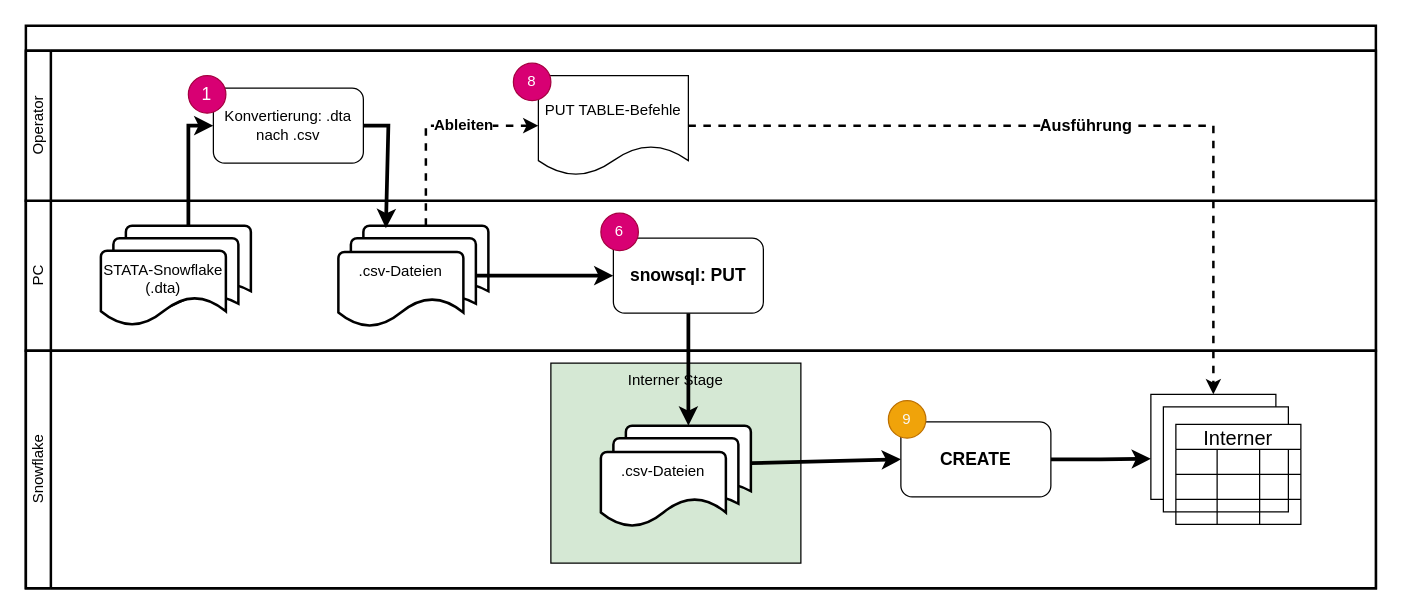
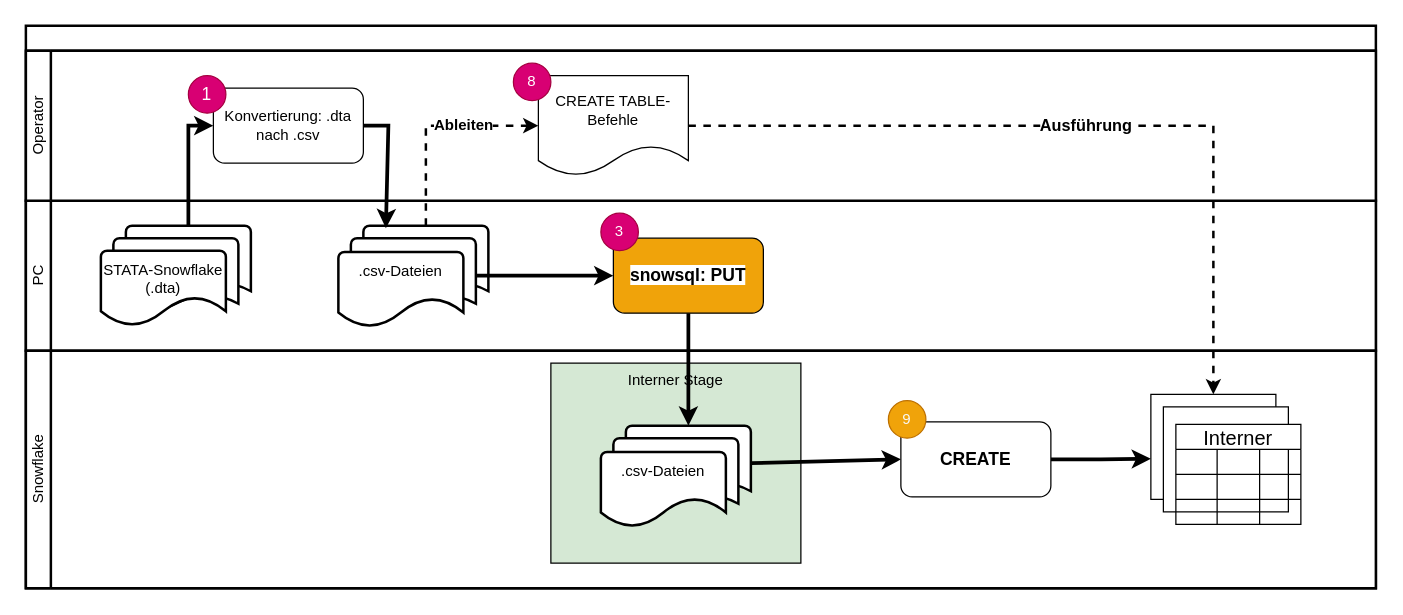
(613, 111) -> (613, 111)
(619, 232) -> (619, 232)
(688, 276) -> (688, 276)
